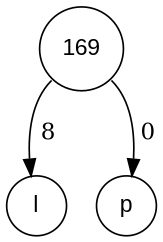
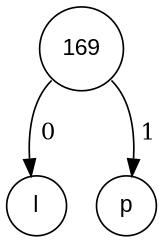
(45, 133) -> (45, 133)
(145, 133) -> (145, 133)
